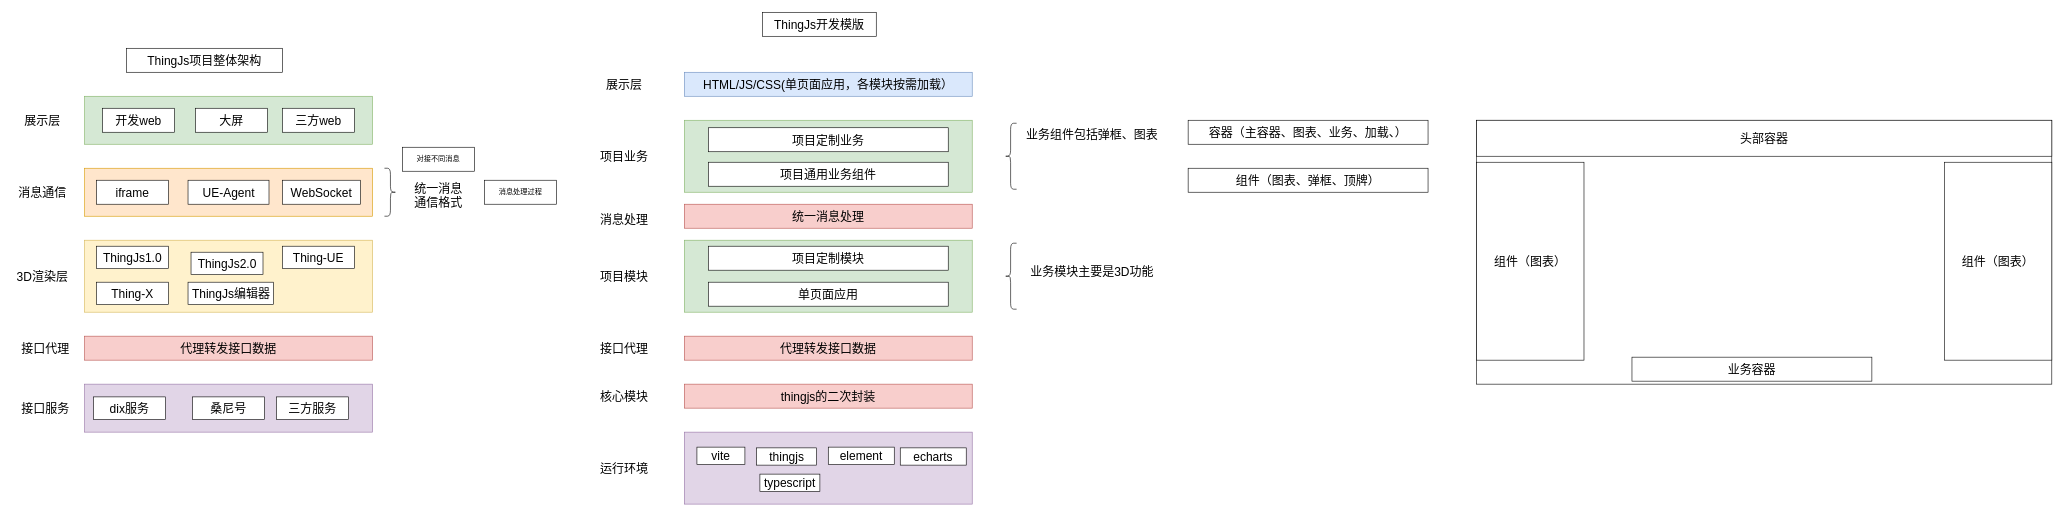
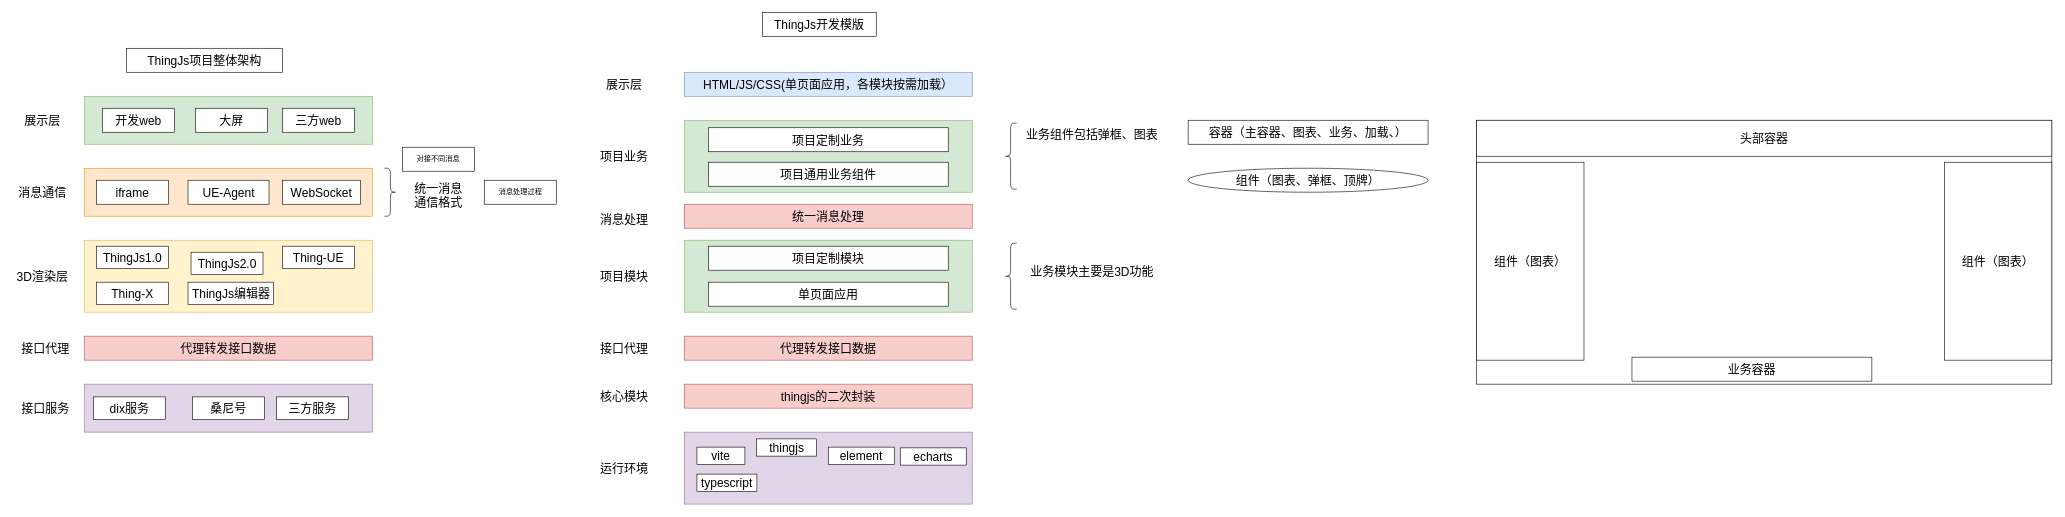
(1308, 180) -> (1308, 180)
(787, 457) -> (787, 448)
(790, 483) -> (727, 483)
